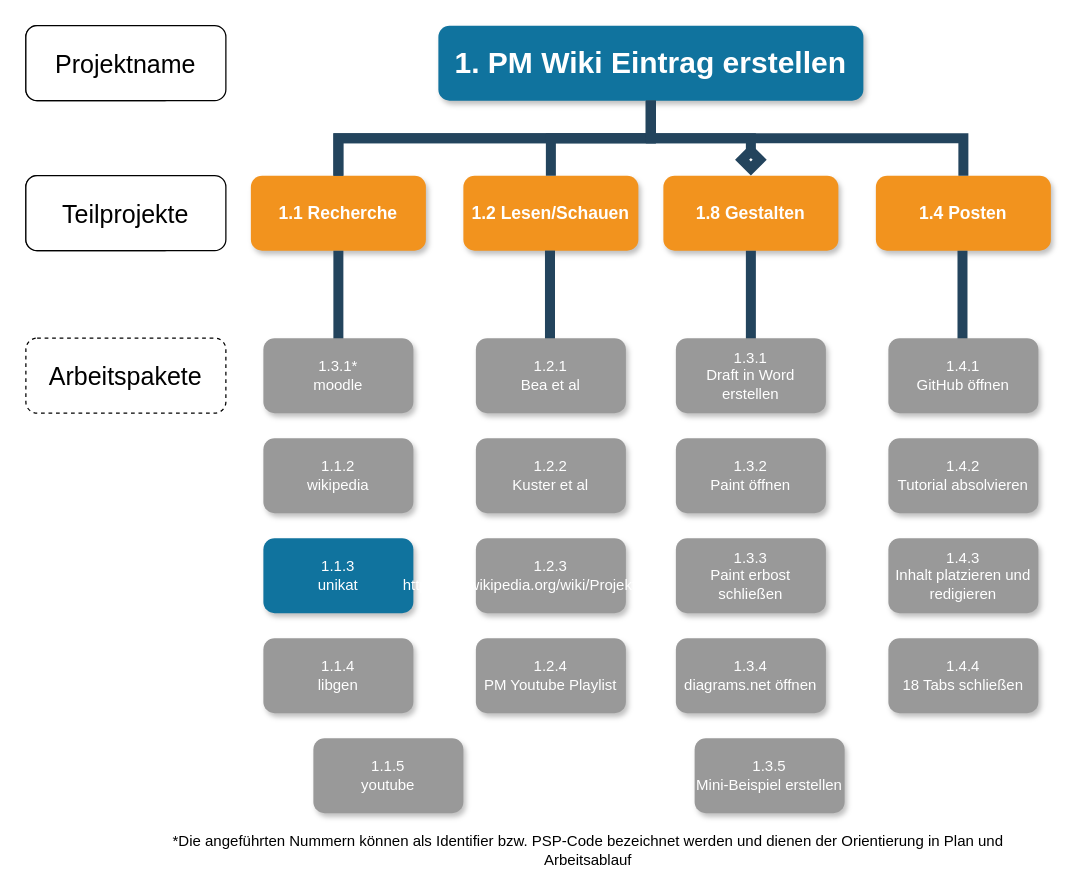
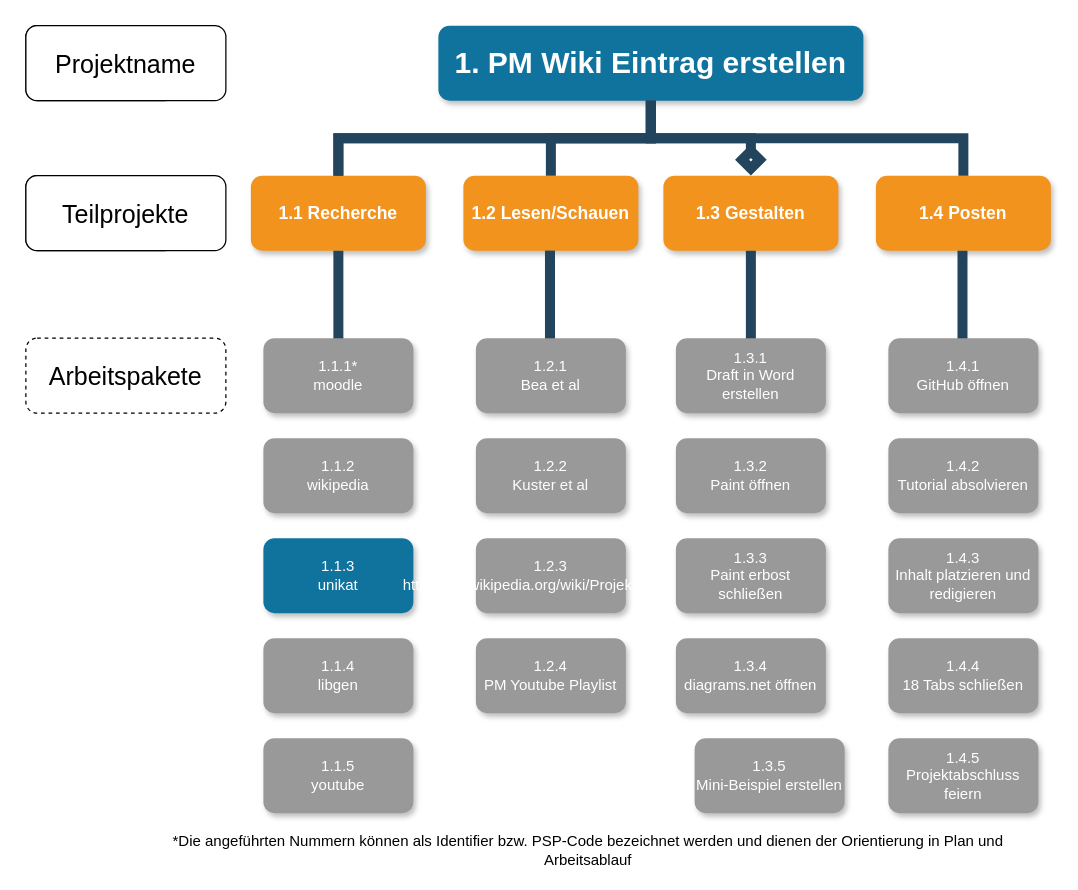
(751, 213) -> (751, 213)
(338, 376) -> (338, 376)
(388, 776) -> (338, 776)
none -> (963, 776)
